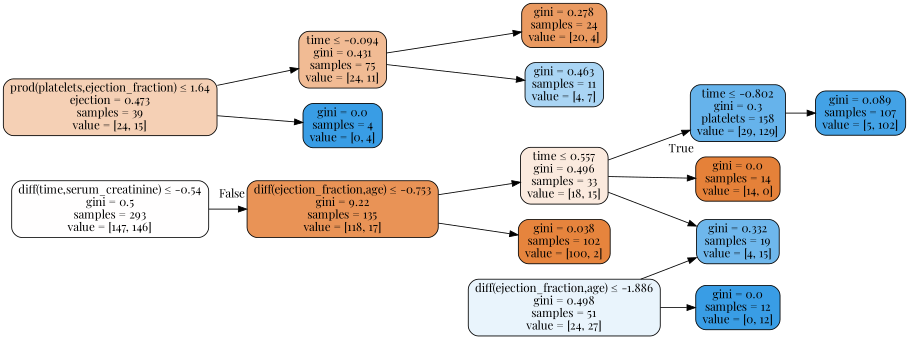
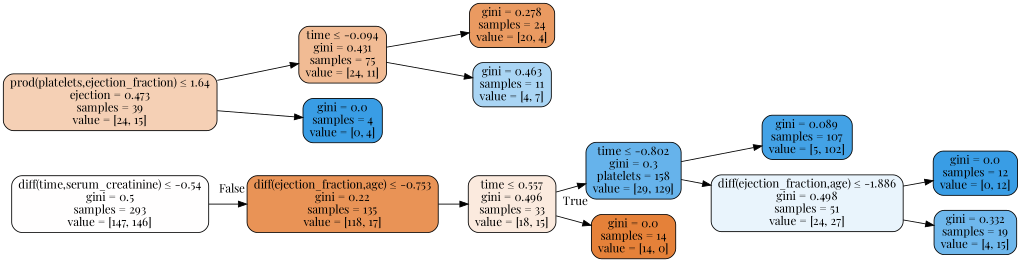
none -> (692, 182)
(343, 202) -> (343, 197)
(648, 208) -> none
(564, 242) -> none
